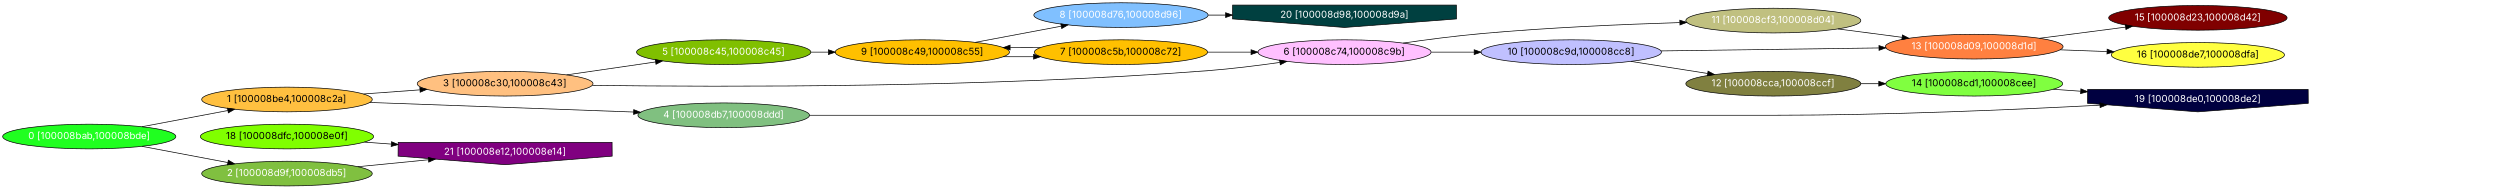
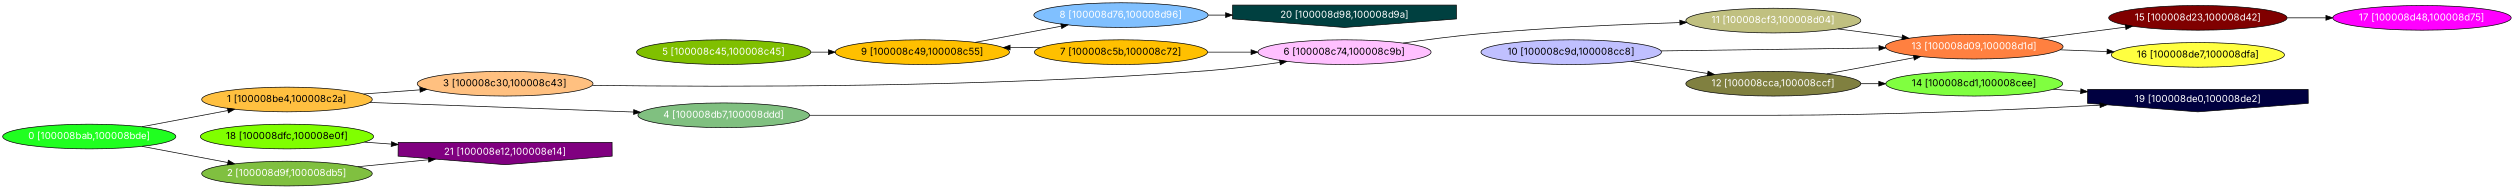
none -> (2422, 18)
(1453, 52) -> none
(1018, 57) -> none
none -> (1870, 66)
(611, 68) -> none
